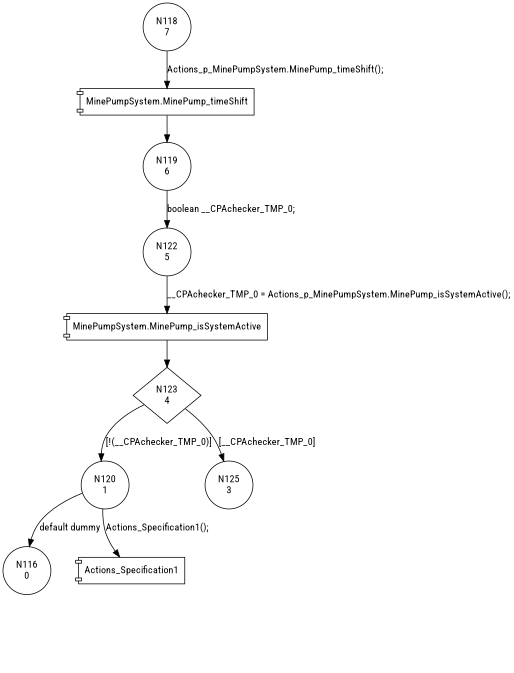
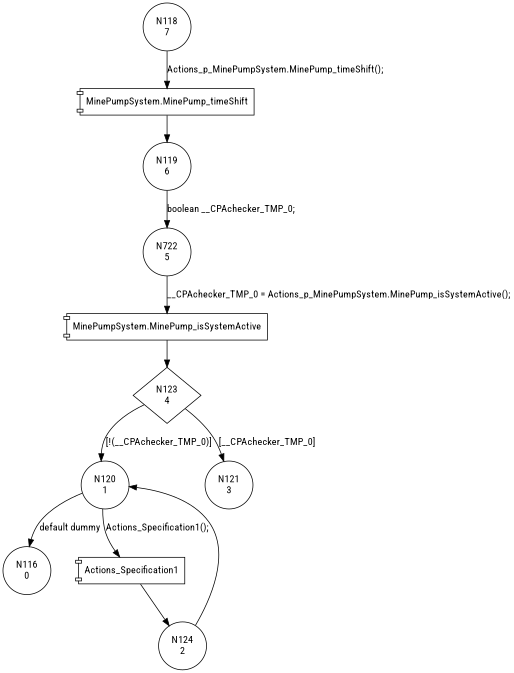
(167, 252) -> (167, 252)
(229, 485) -> (229, 485)
none -> (183, 646)
